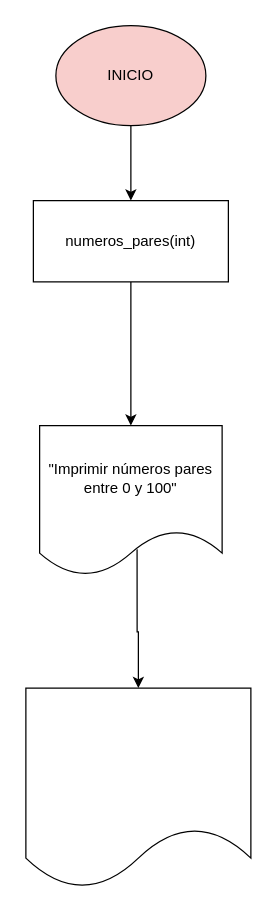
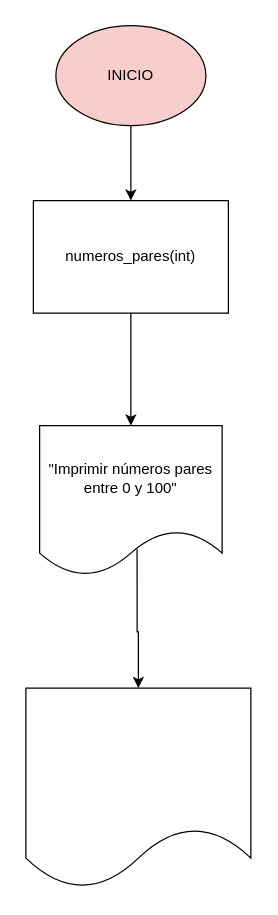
(131, 241) -> (131, 257)
